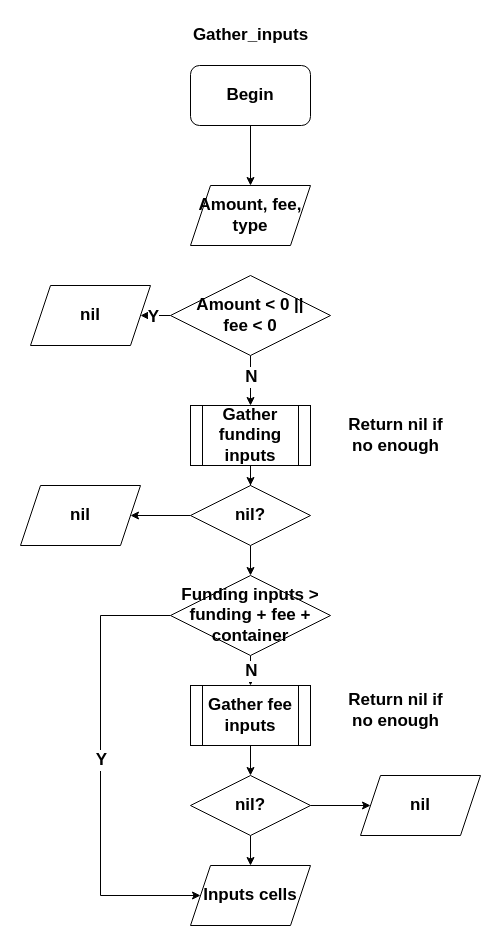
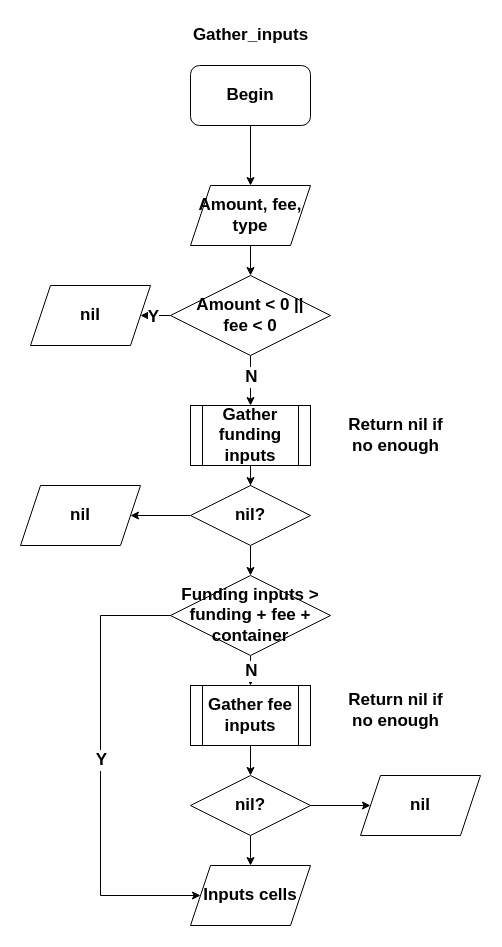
none -> (251, 257)
